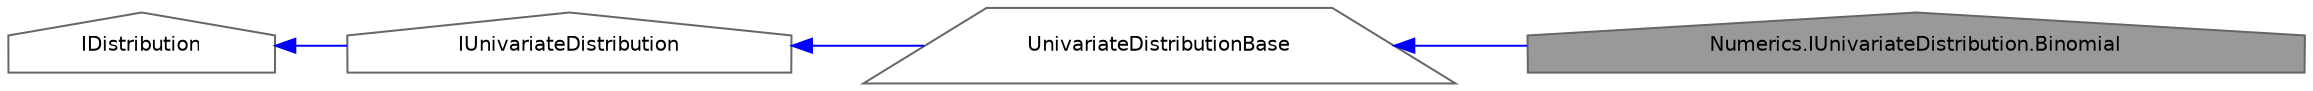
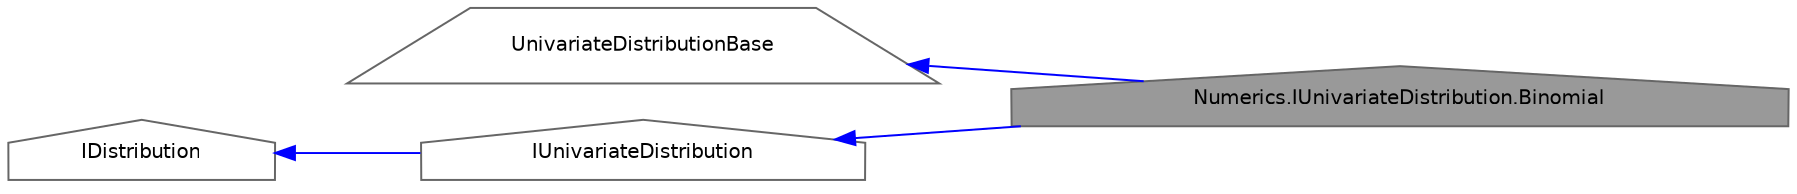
(868, 46) -> (938, 132)
